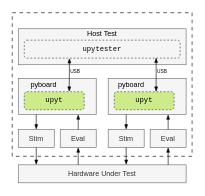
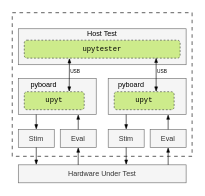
(102, 49) -> (102, 49)
